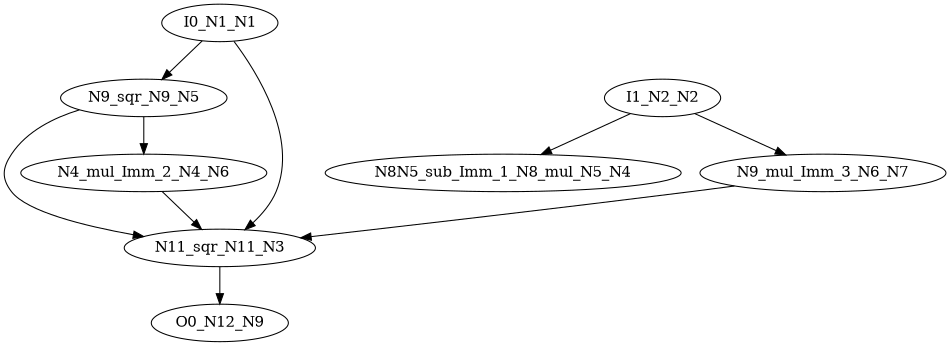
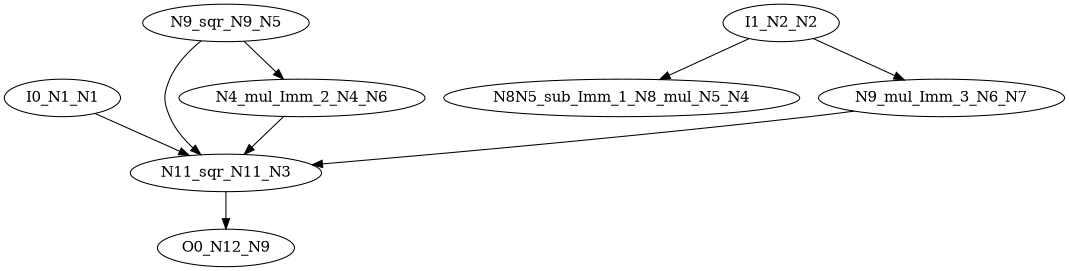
(186, 57) -> none
